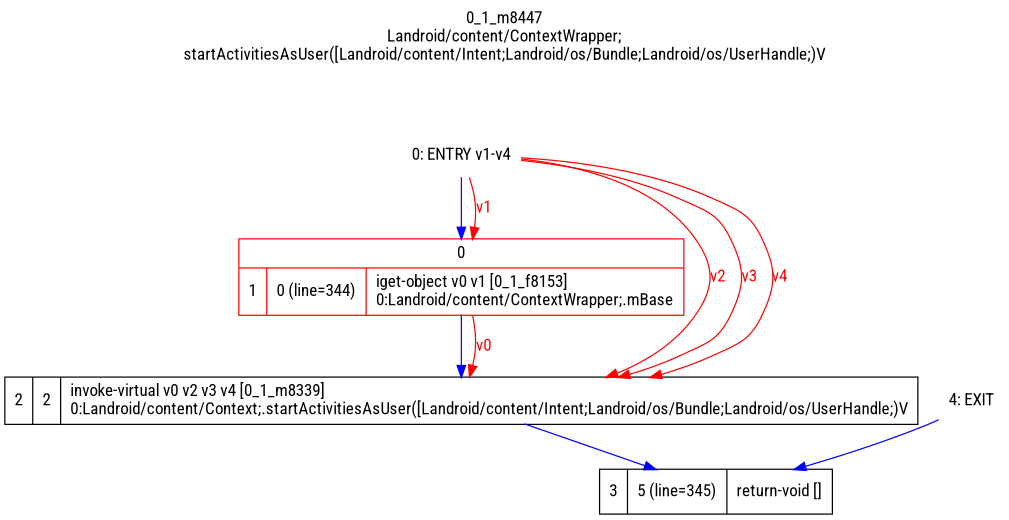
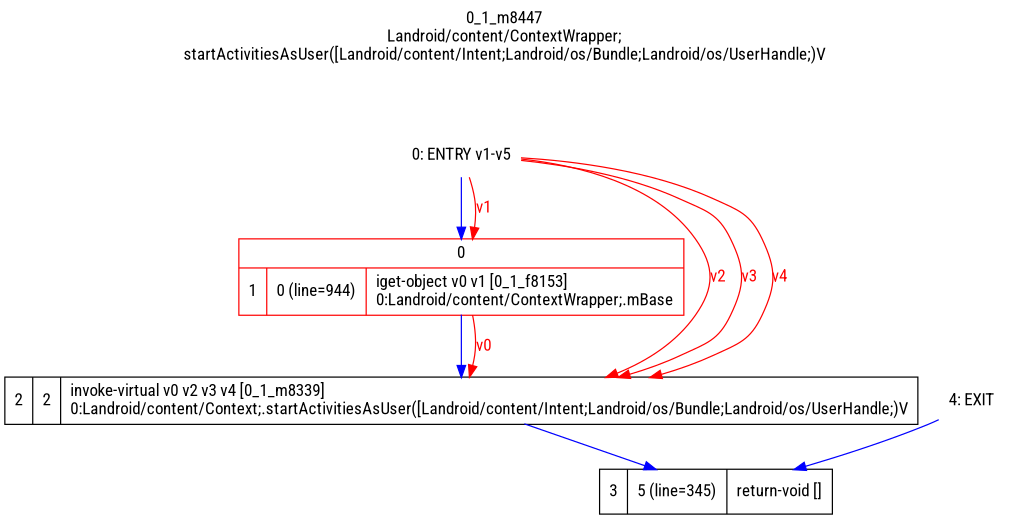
(461, 155) -> (461, 155)
(316, 291) -> (316, 291)
